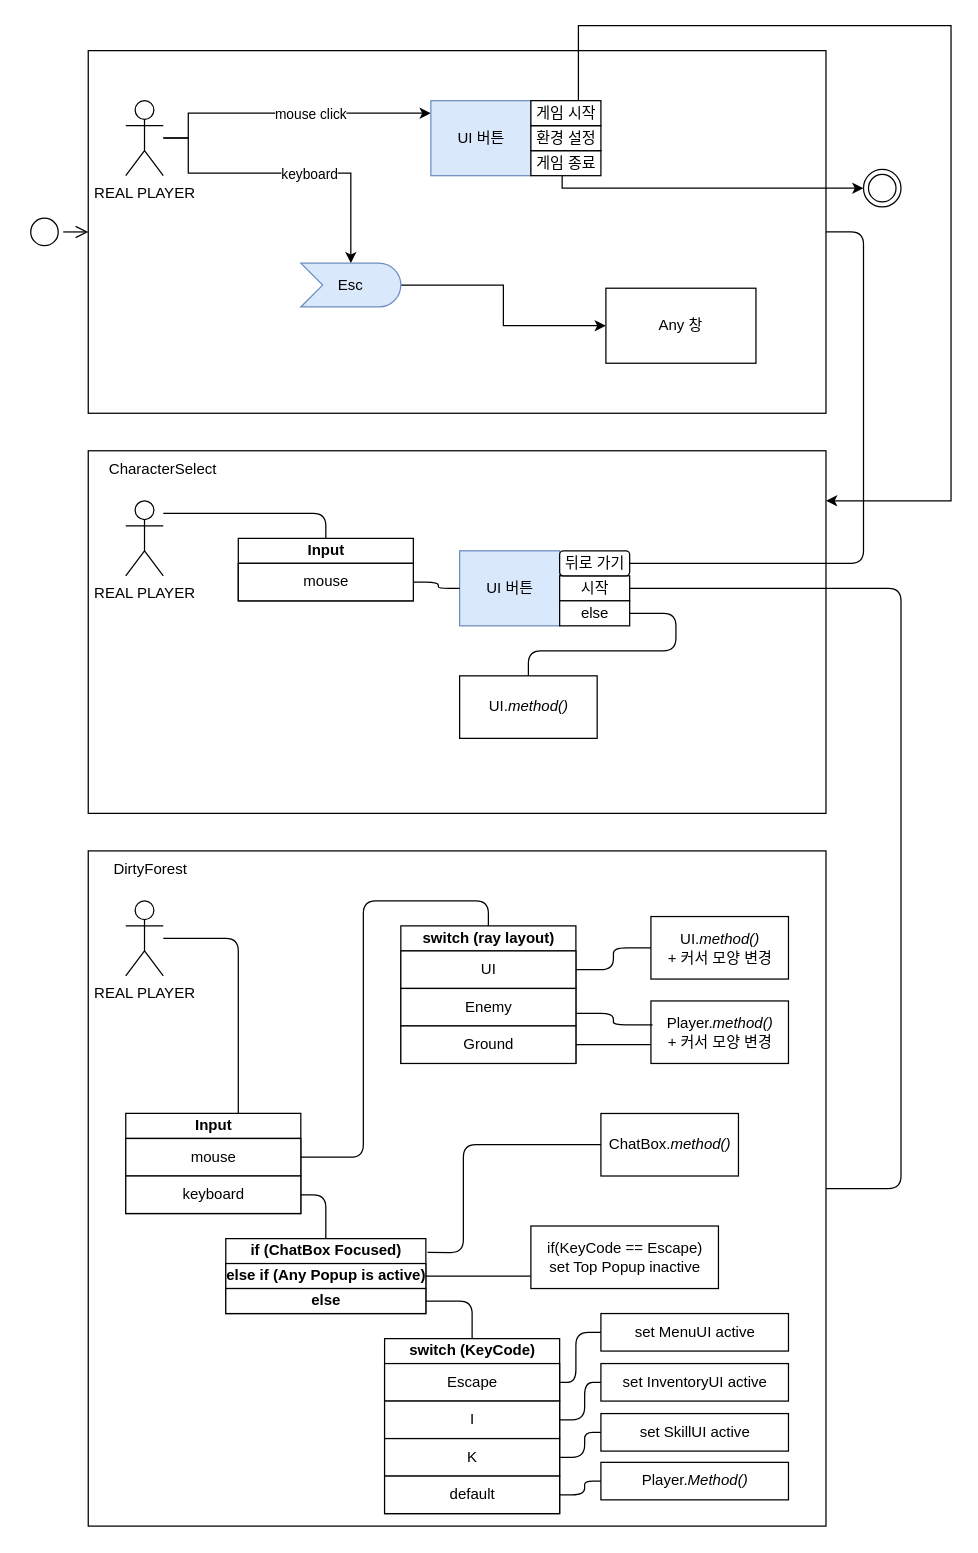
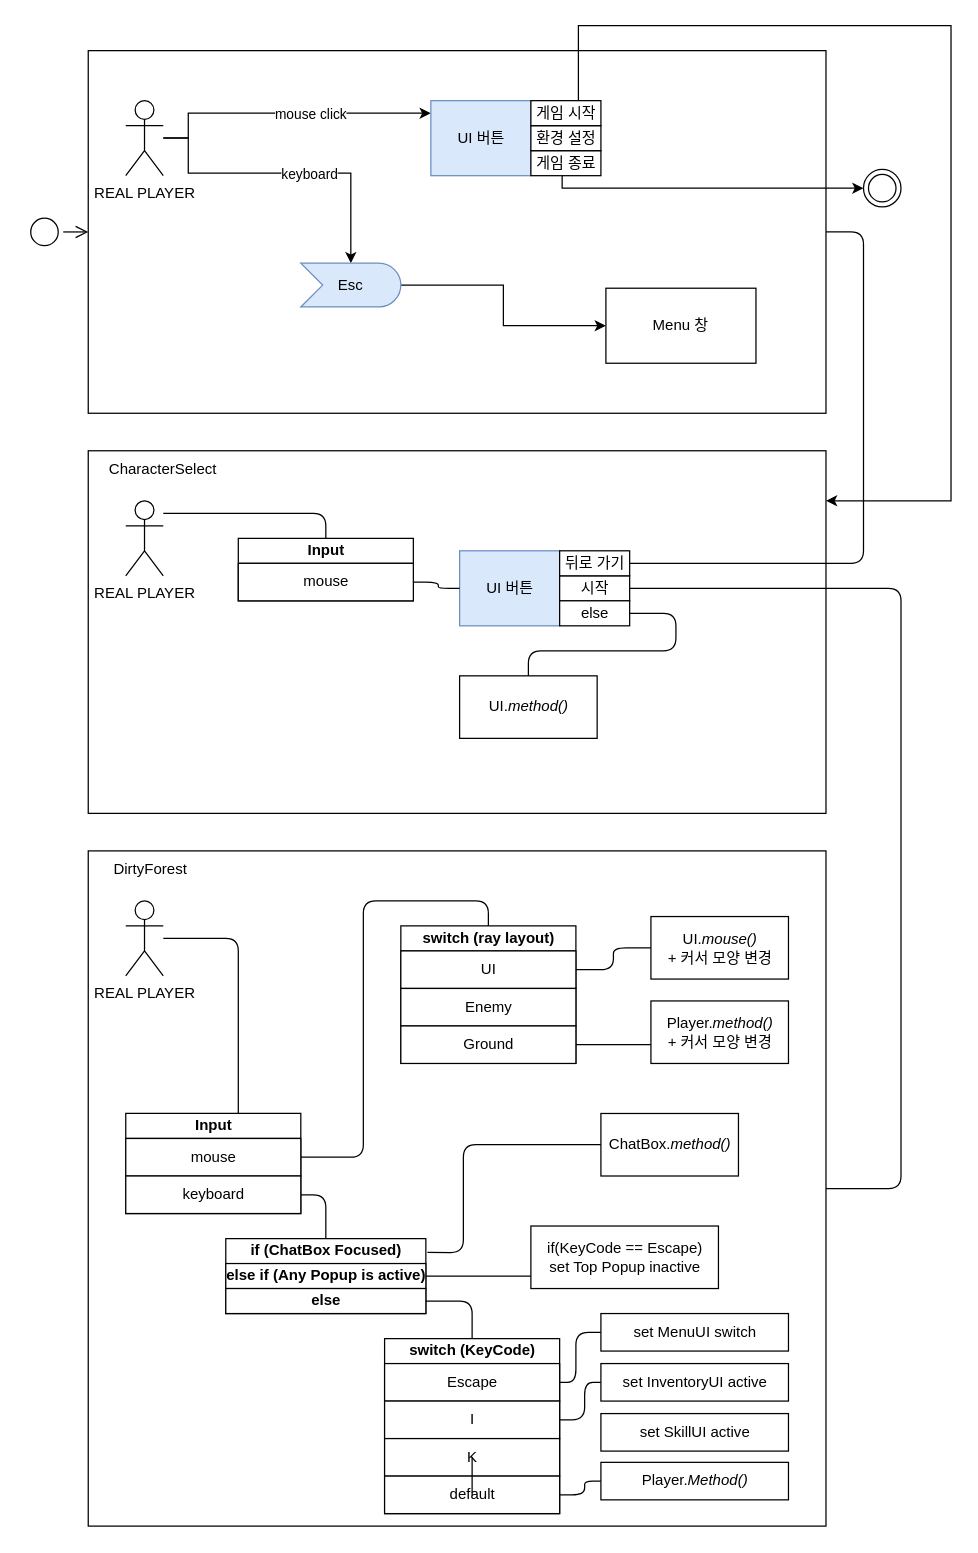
(681, 326) -> (681, 326)
(594, 563) -> (594, 563)
(720, 948) -> (720, 948)
(613, 1020) -> none
(695, 1332) -> (695, 1332)
(584, 1444) -> (472, 1476)
